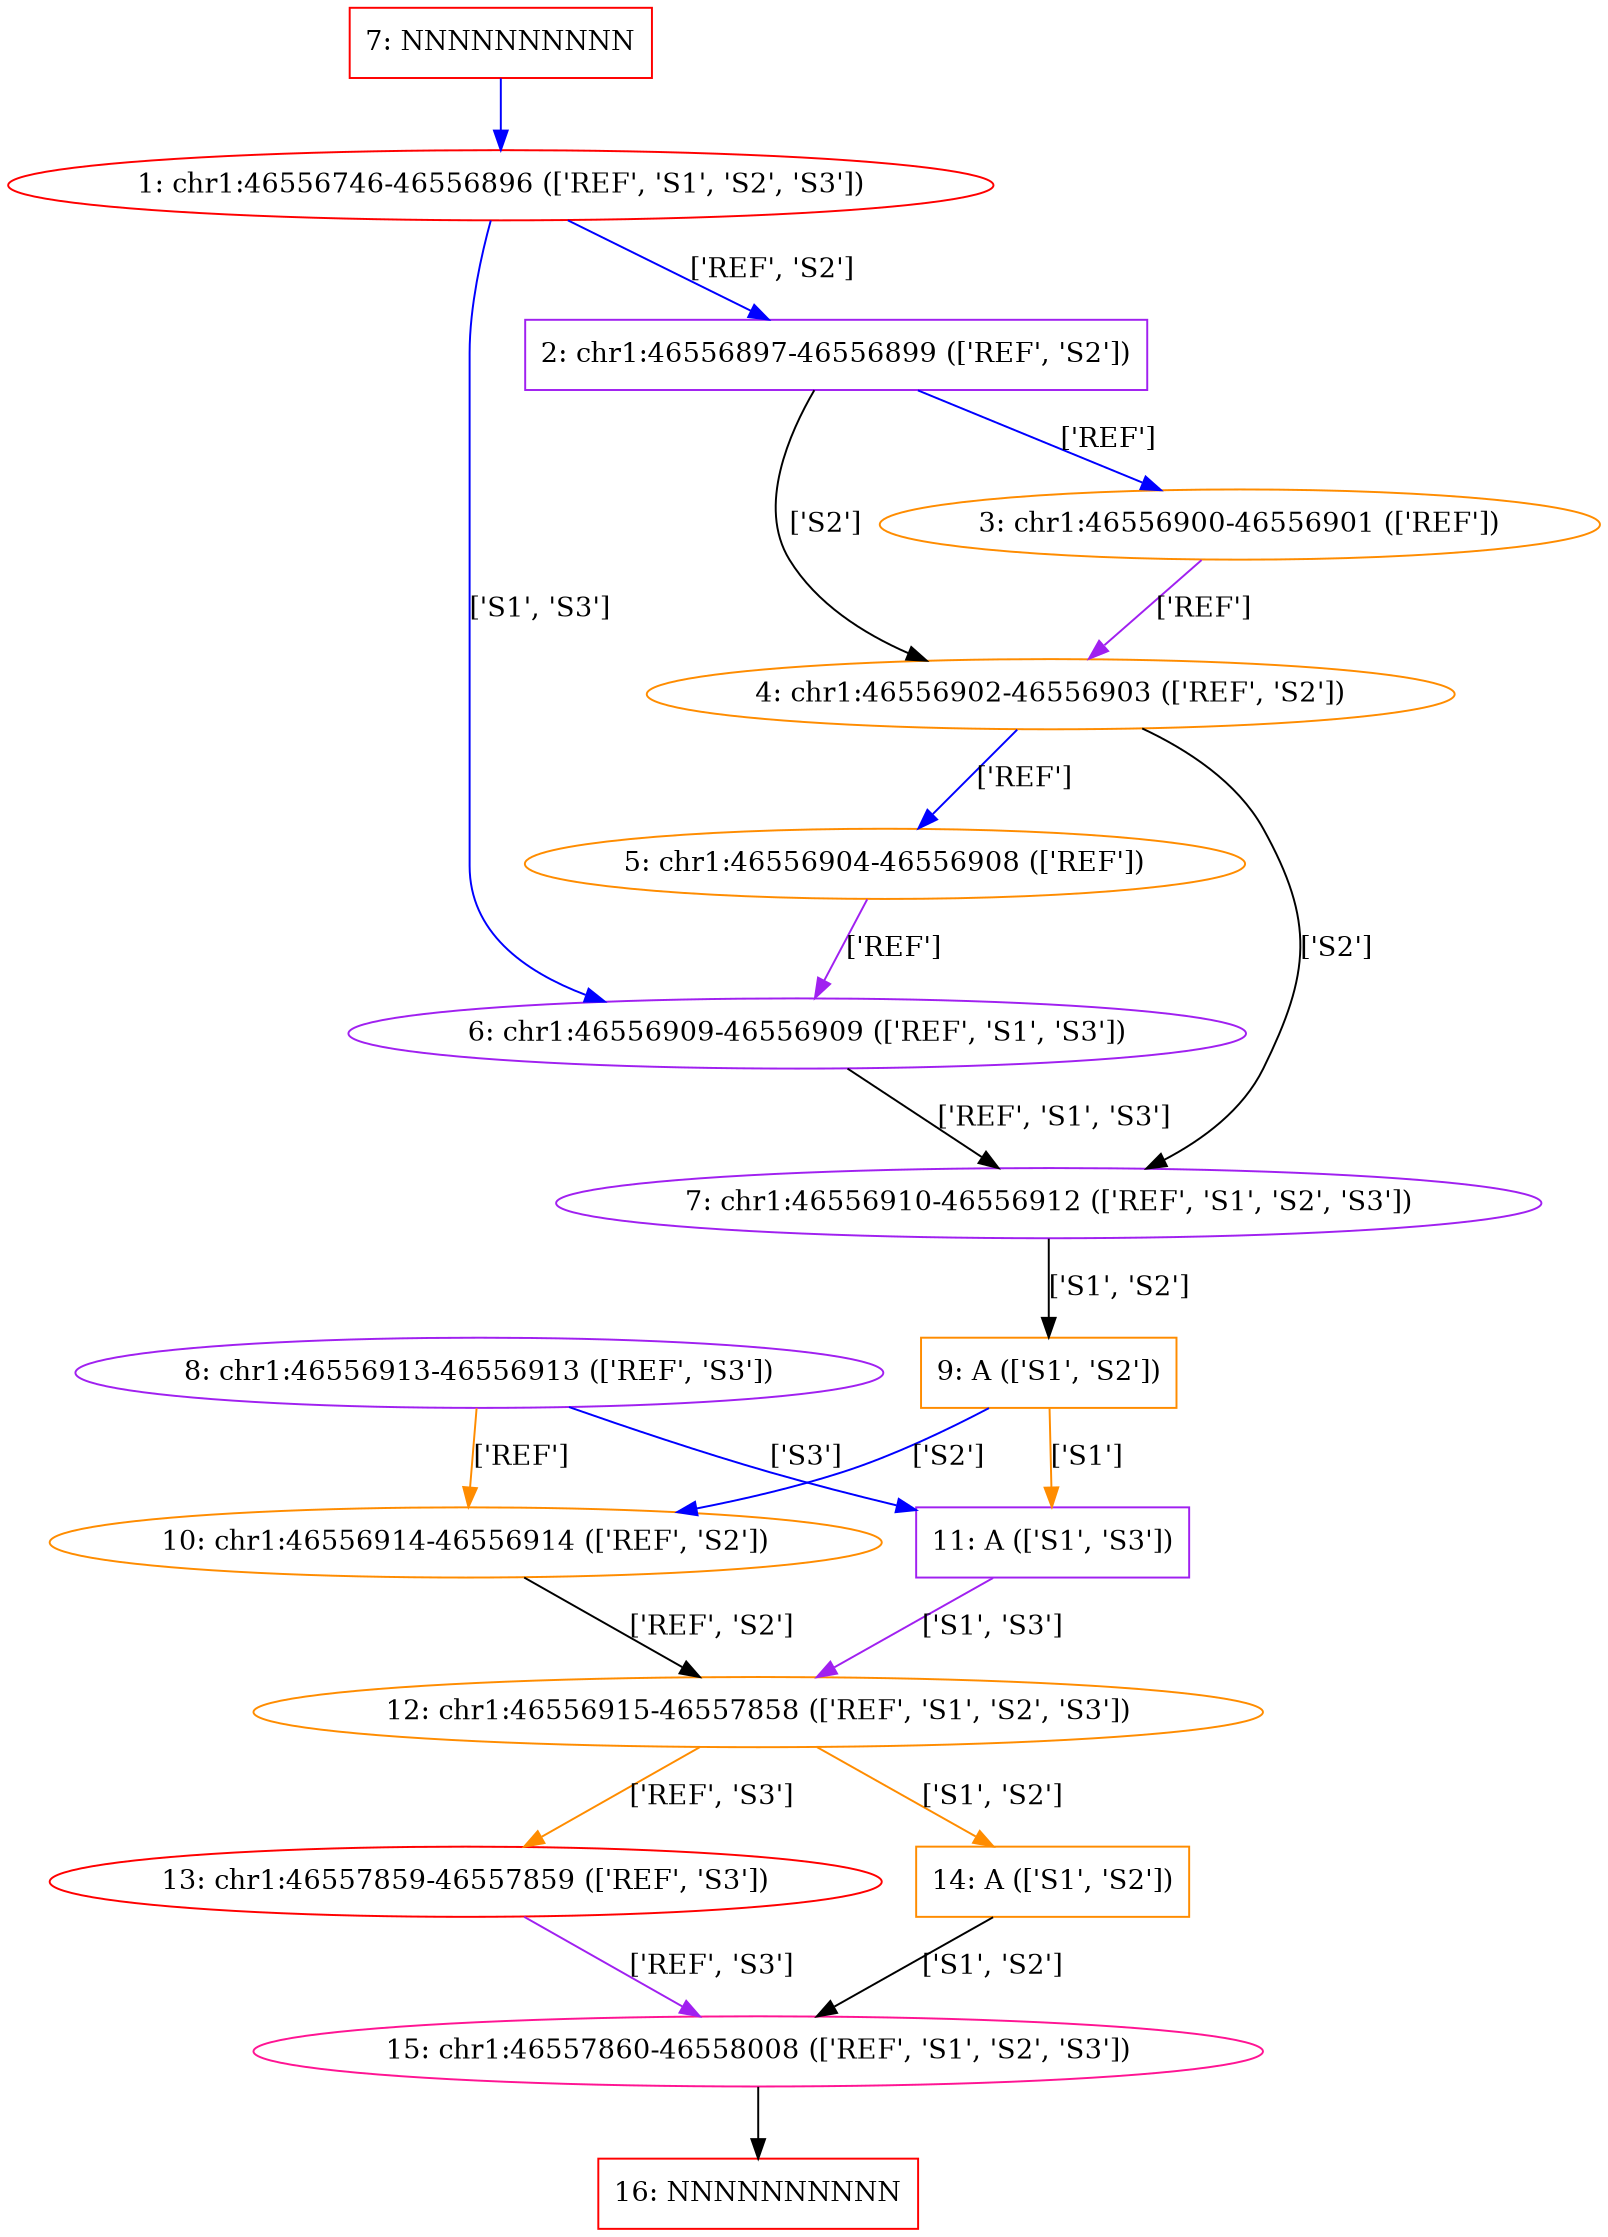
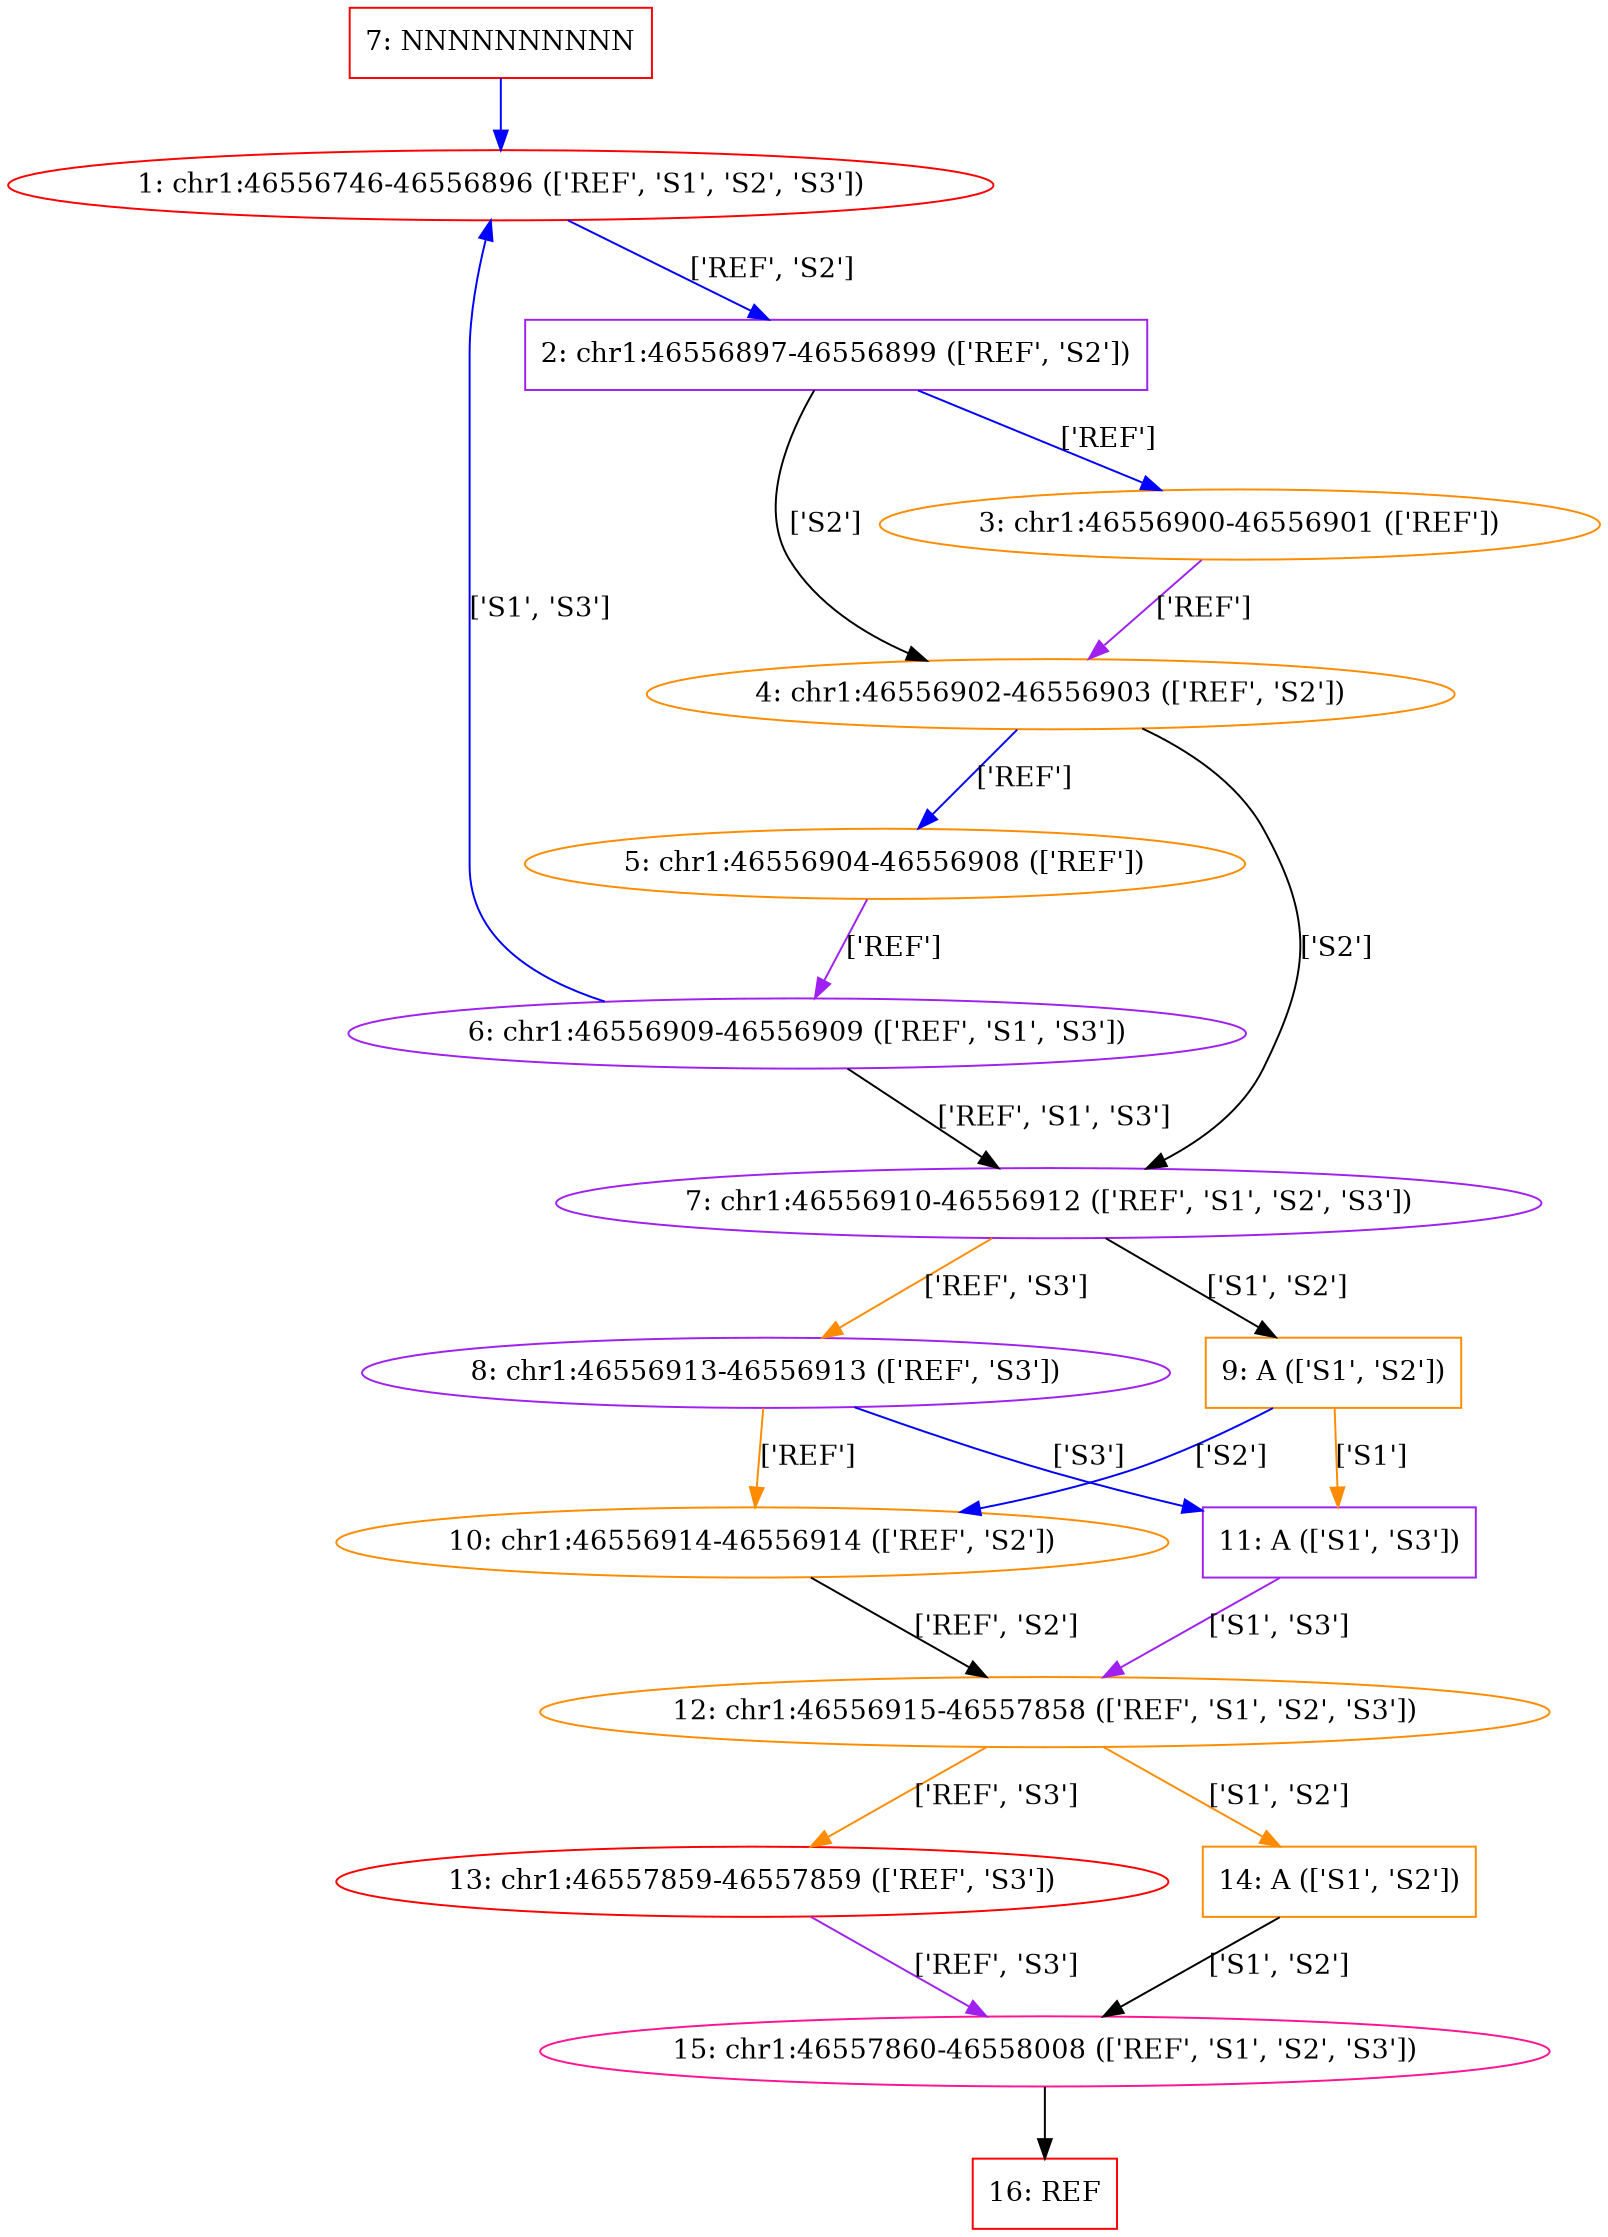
(470, 635) -> (470, 655)
none -> (916, 1283)
(758, 2194) -> (1045, 2194)
